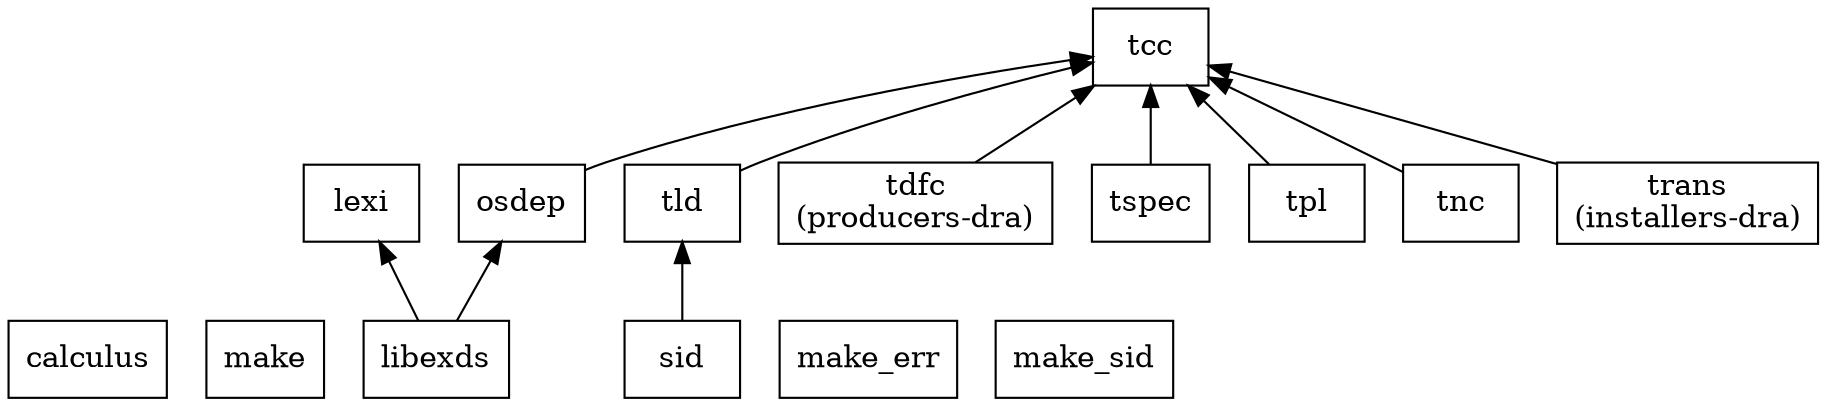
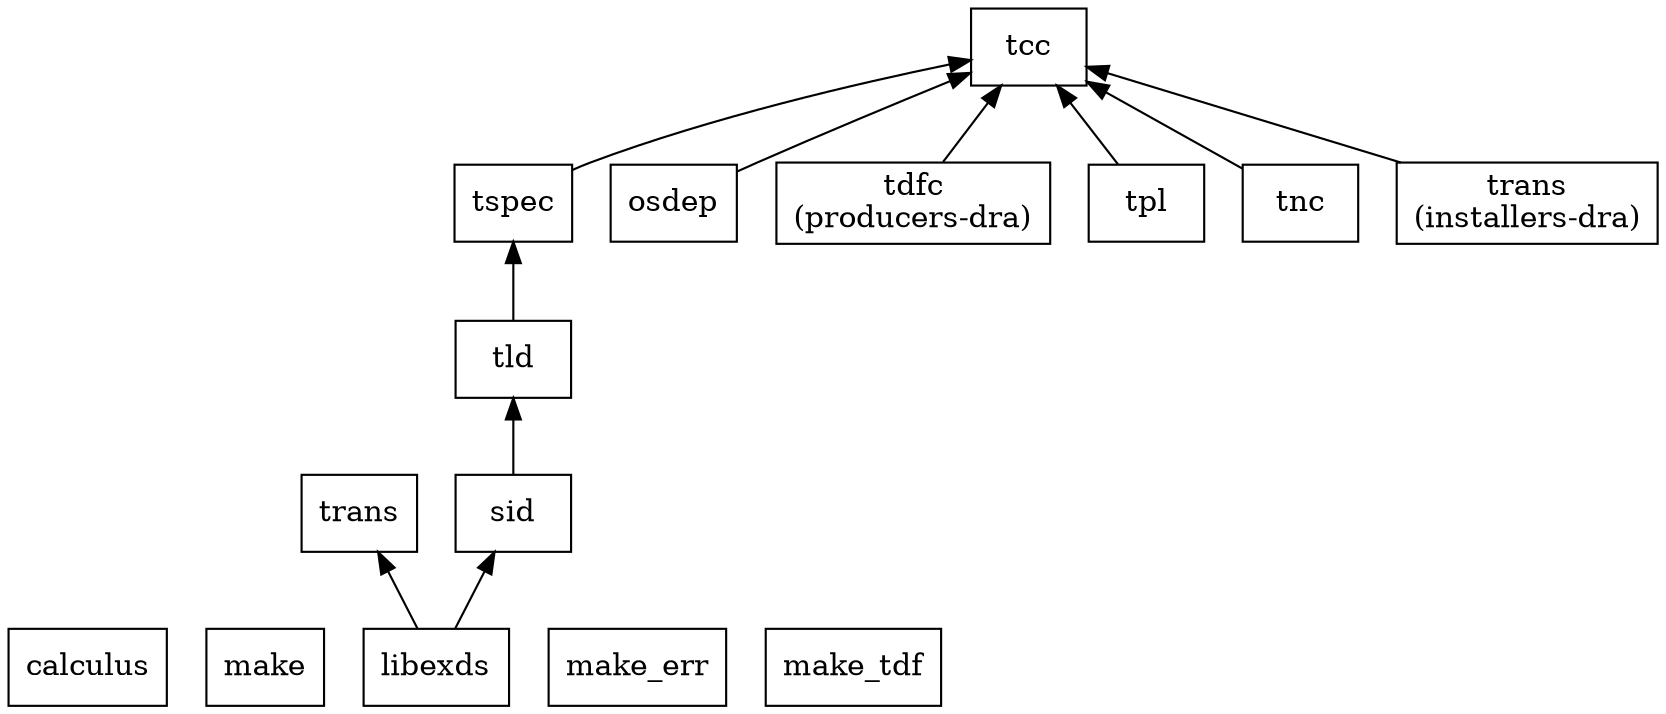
(904, 113) -> (513, 292)
(361, 203) -> (359, 513)
(474, 291) -> (470, 600)
(1084, 359) -> (853, 667)
